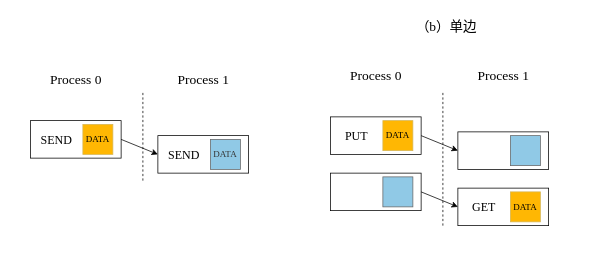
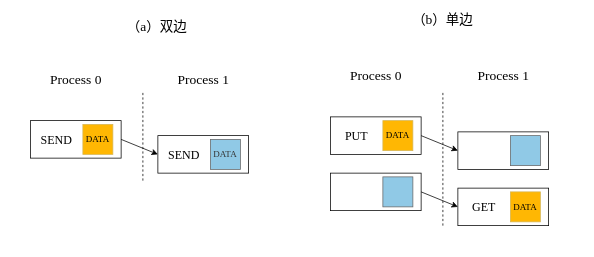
none -> (157, 27)
(447, 27) -> (443, 19)
